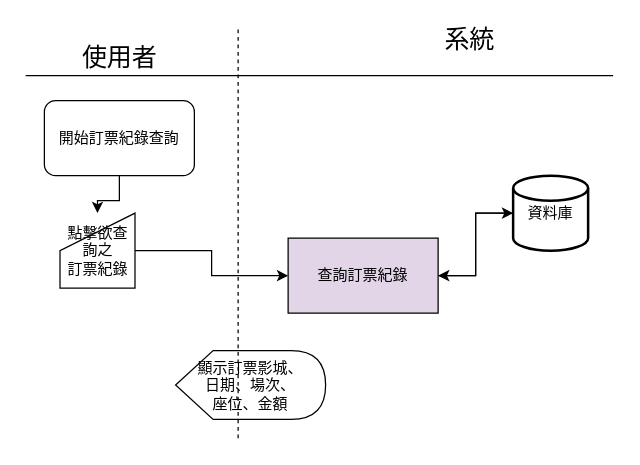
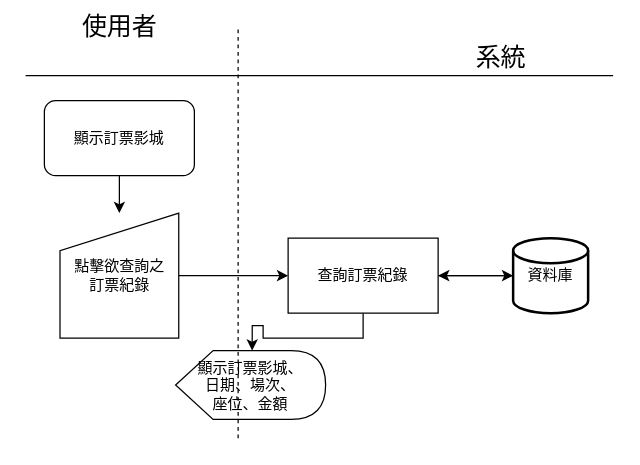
(469, 38) -> (501, 57)
(119, 57) -> (119, 26)
(119, 138) -> (119, 138)
(551, 213) -> (551, 276)
(98, 251) -> (119, 276)
(363, 276) -> (363, 276)
none -> (306, 338)
